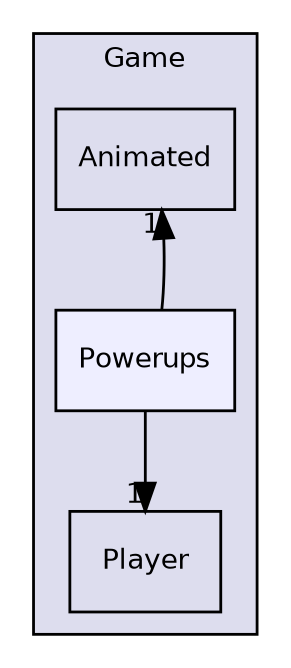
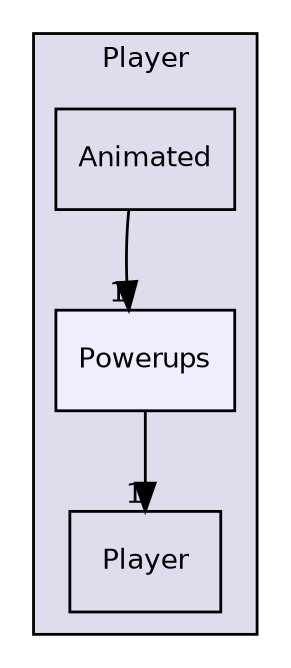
(145, 60) -> (145, 60)
(164, 274) -> (127, 246)
